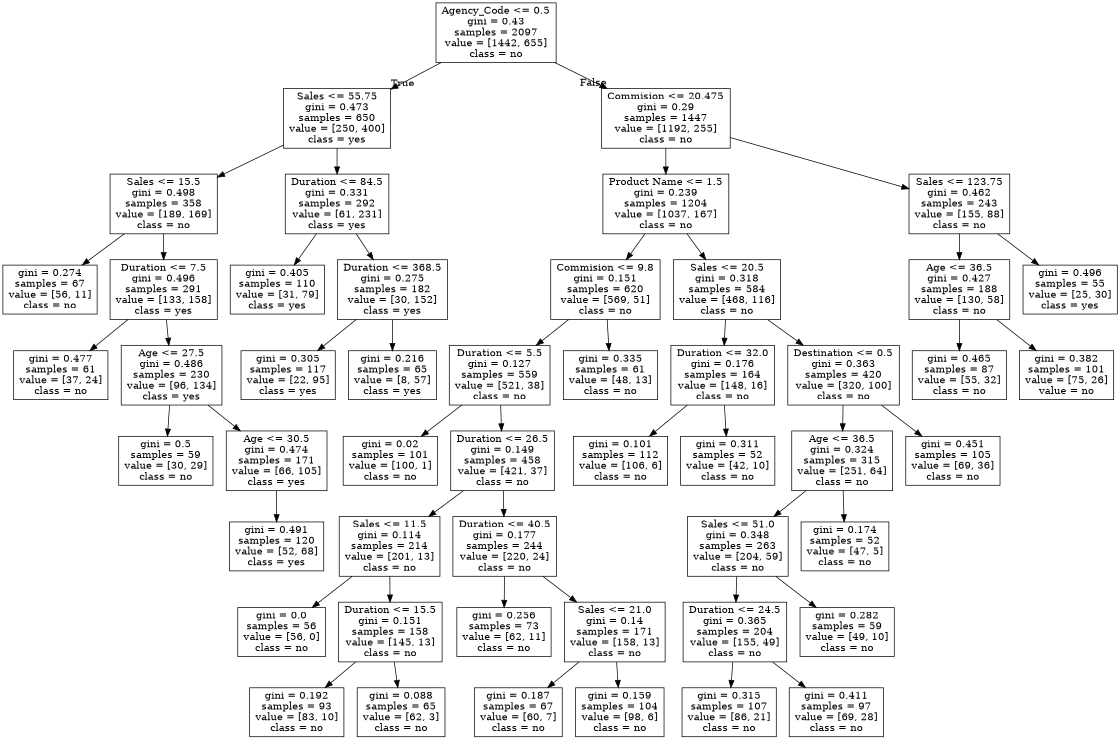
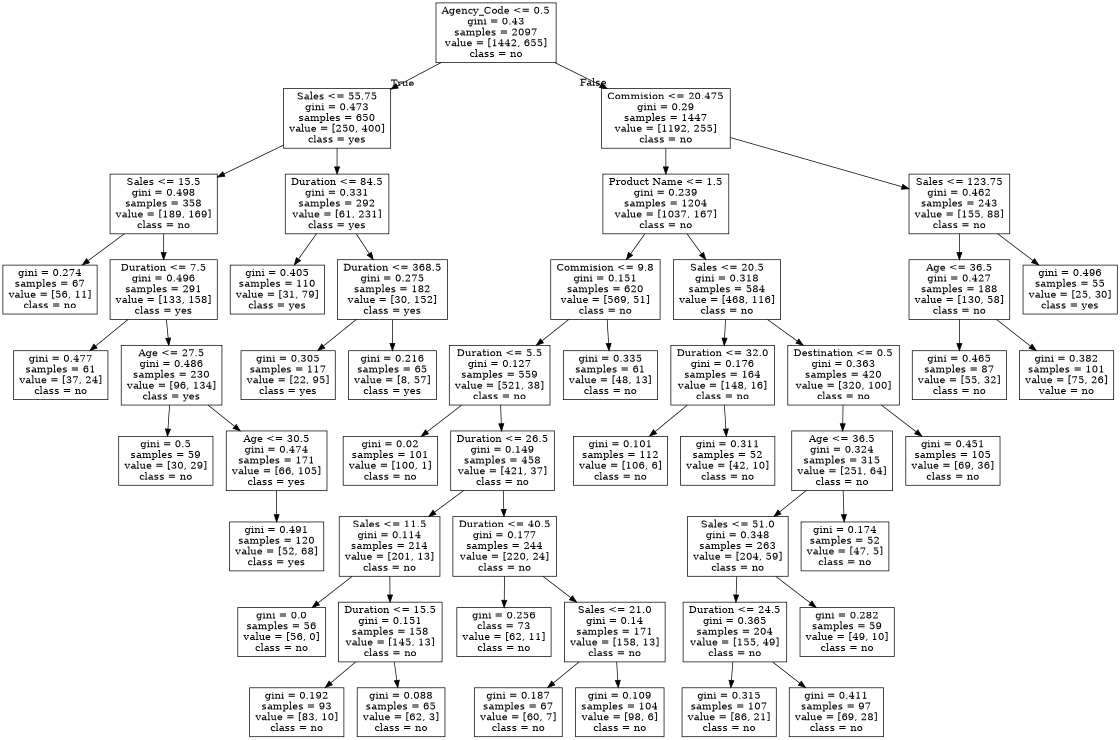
(504, 632) -> (504, 632)
(620, 712) -> (620, 712)
